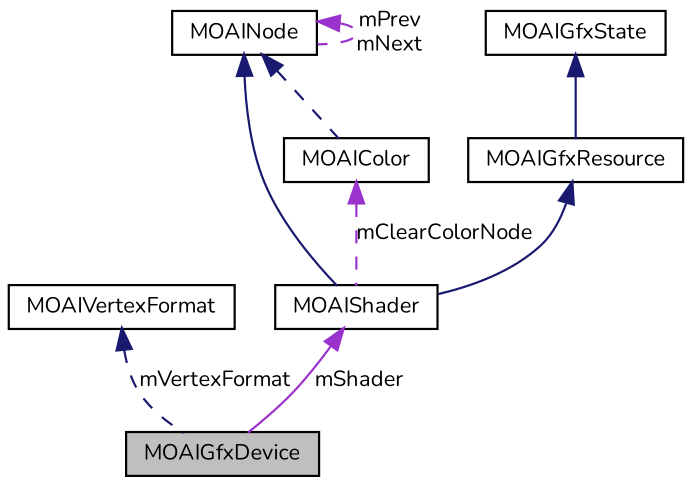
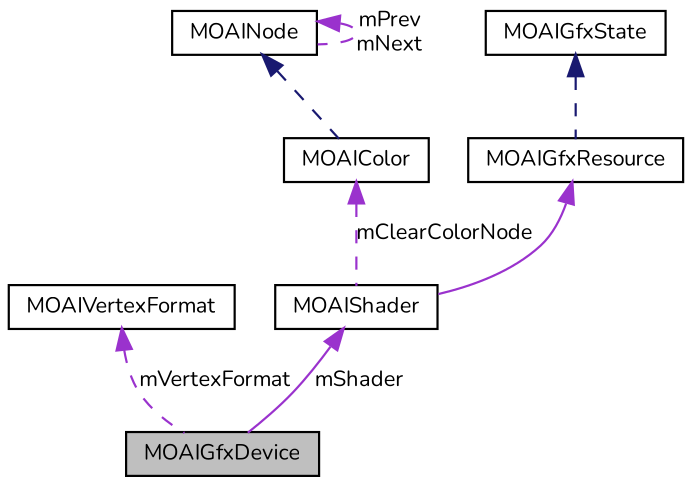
(576, 108) -> (576, 108)
(268, 191) -> none
(515, 265) -> (515, 265)
(144, 399) -> (144, 399)
